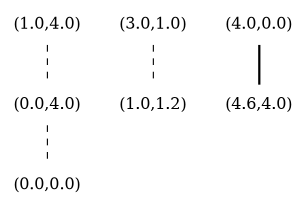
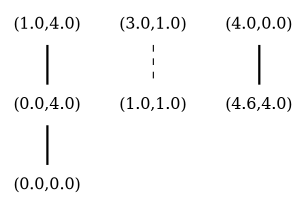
(47, 65) -> (47, 65)
(153, 105) -> (153, 105)
(47, 145) -> (47, 145)
